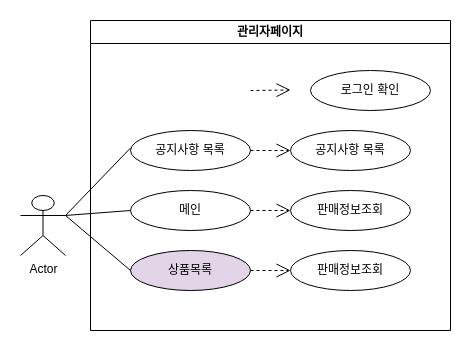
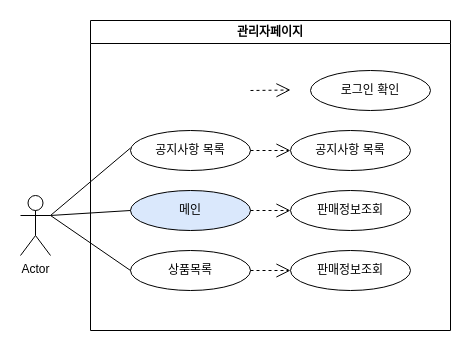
(191, 211) -> (191, 211)
(43, 226) -> (36, 226)
(191, 271) -> (191, 271)
